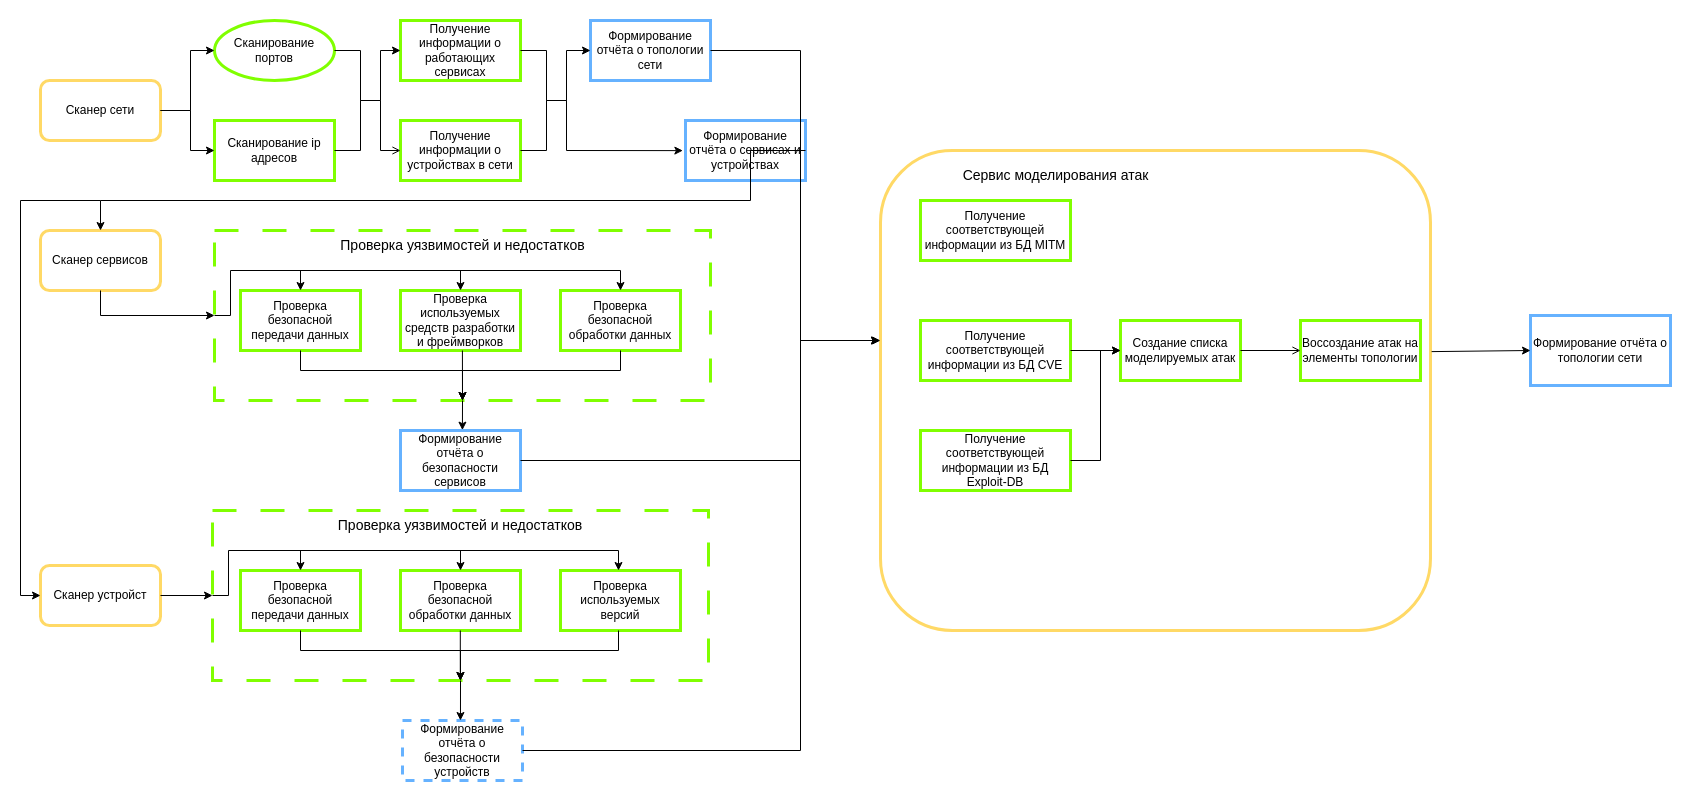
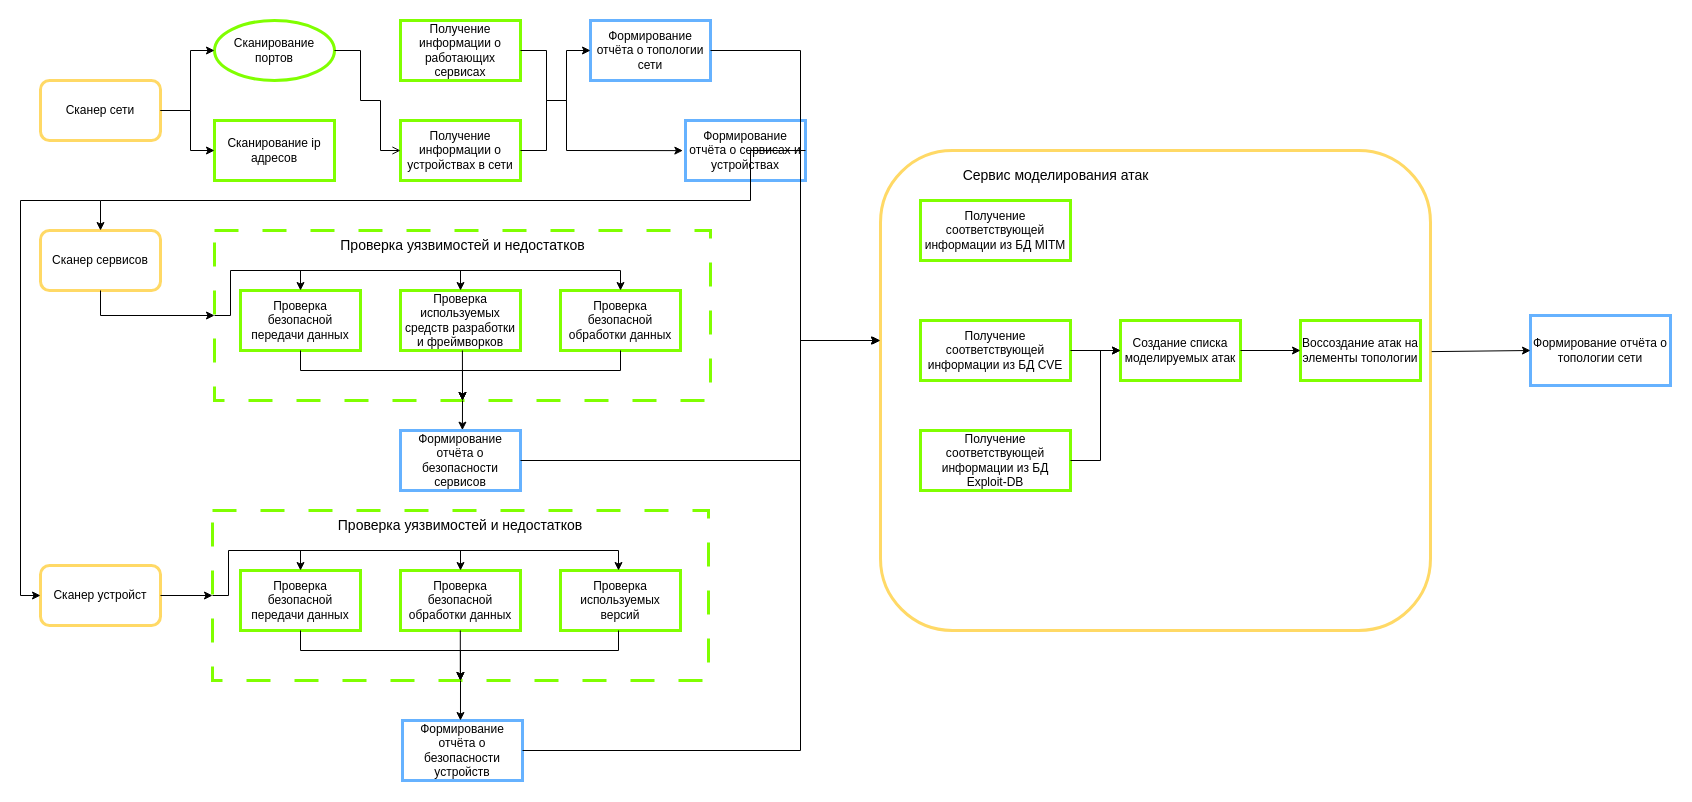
(361, 140) -> none
(1294, 351) -> (1292, 351)
(463, 751) -> (463, 751)
